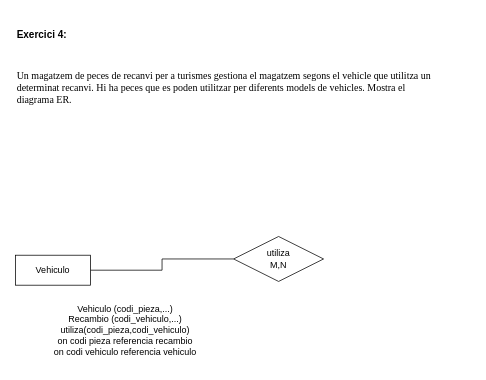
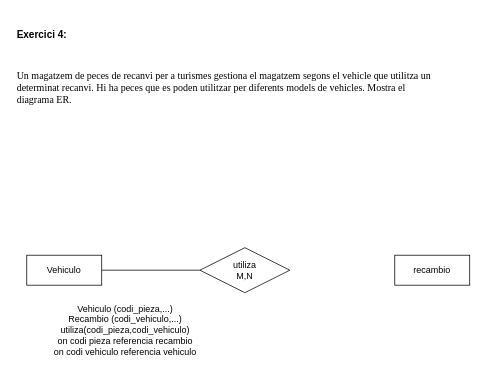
(279, 259) -> (245, 270)
(53, 270) -> (64, 270)
none -> (432, 270)
